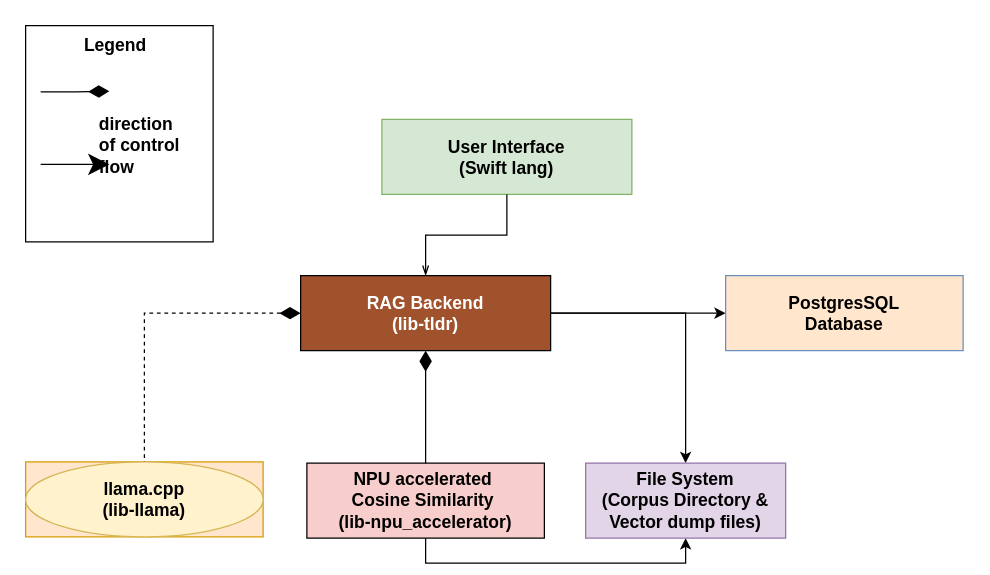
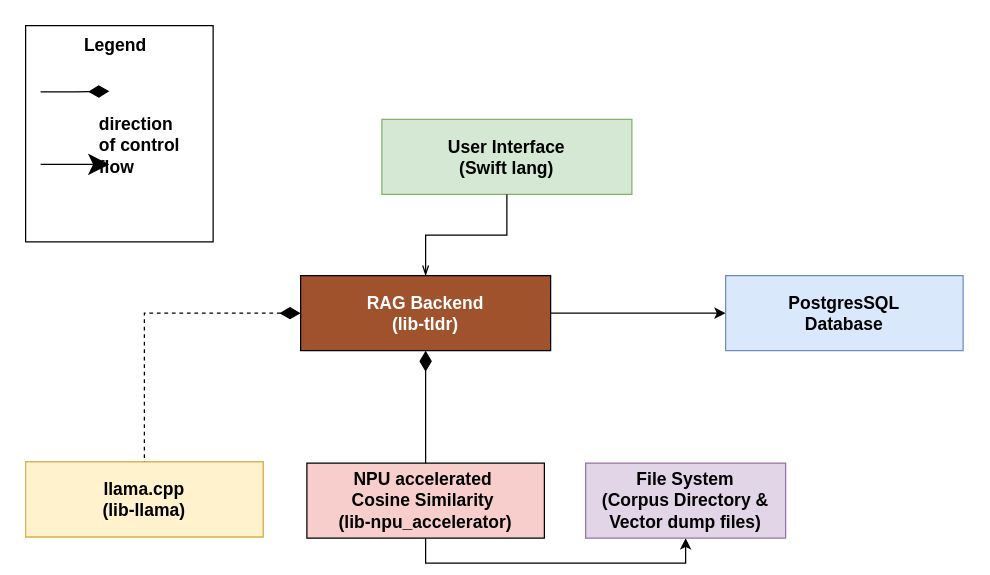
(844, 313) -> (844, 313)
(686, 385) -> none
(144, 499) -> (144, 499)
